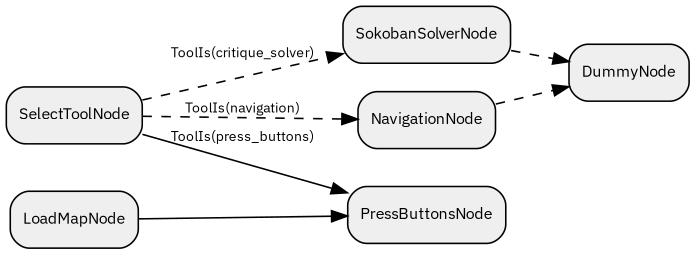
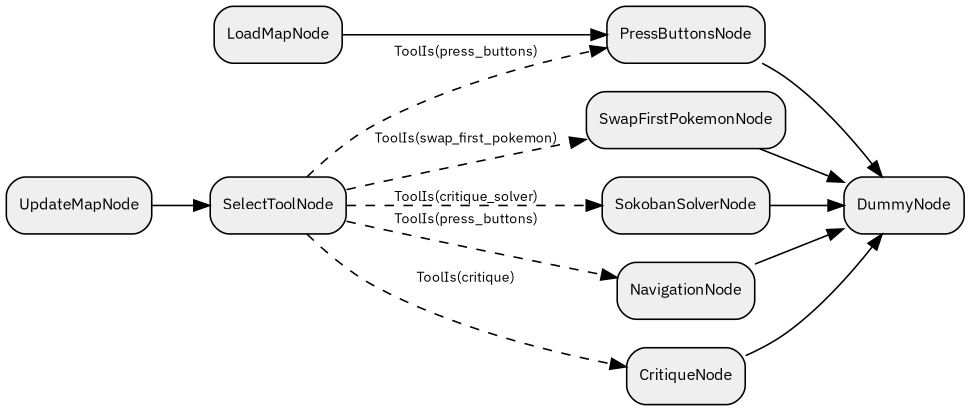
(532, 55) -> (799, 205)
(525, 97) -> (792, 250)
none -> (822, 108)
(243, 109) -> (466, 220)
none -> (686, 120)
(237, 161) -> (440, 95)
none -> (79, 205)
none -> (686, 376)
